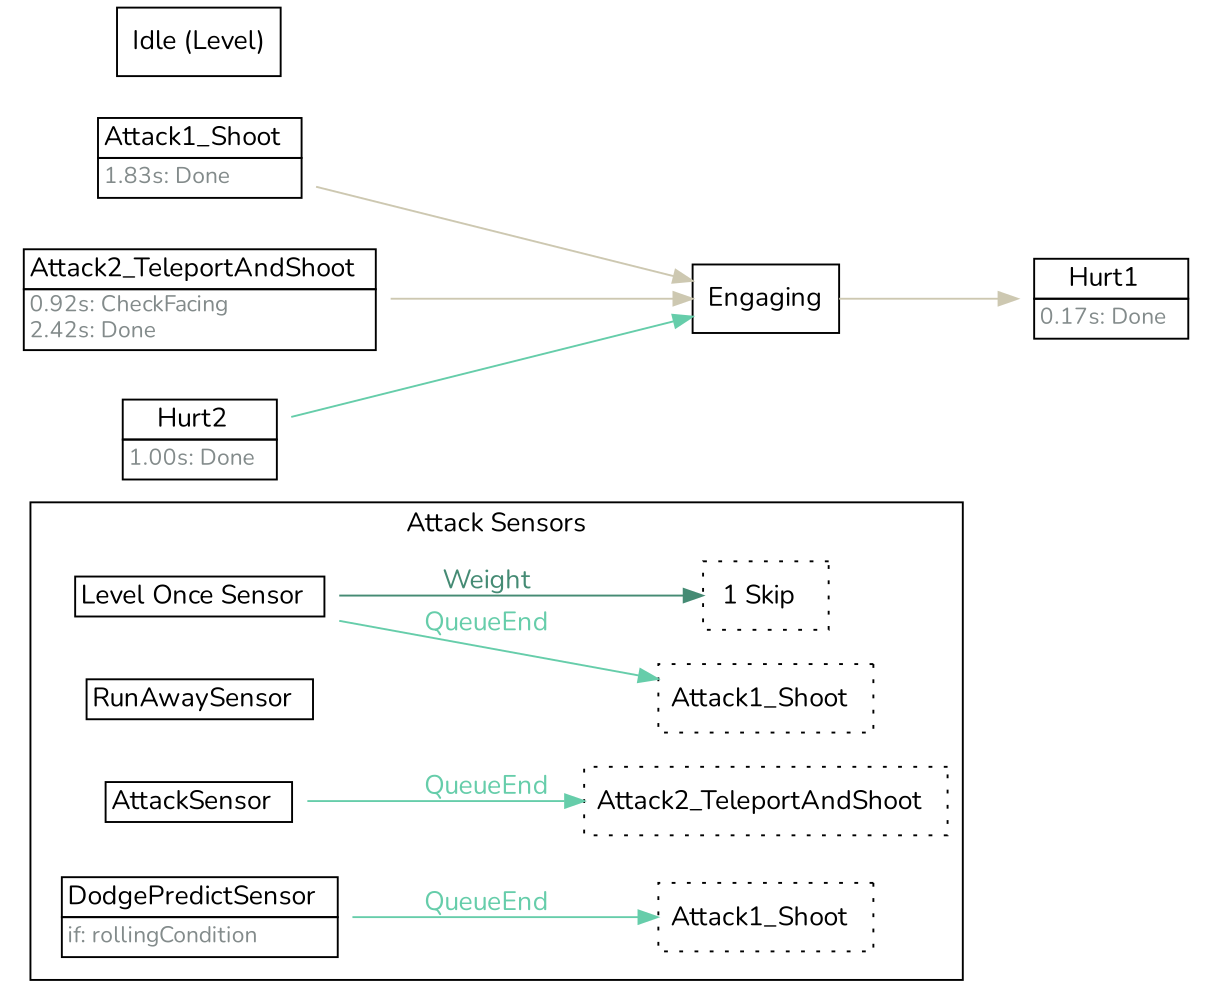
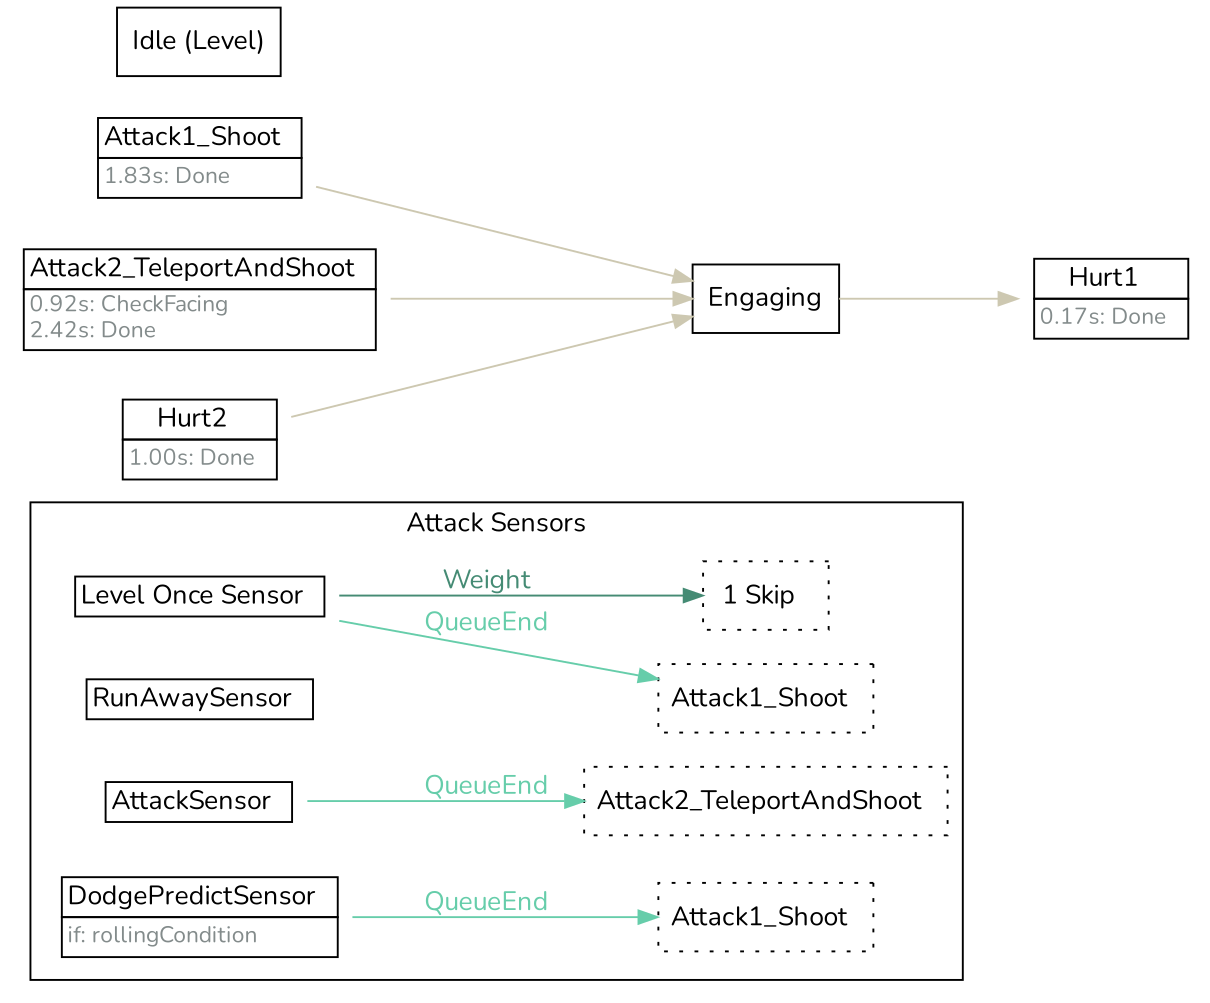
(482, 369) -> (482, 369)
